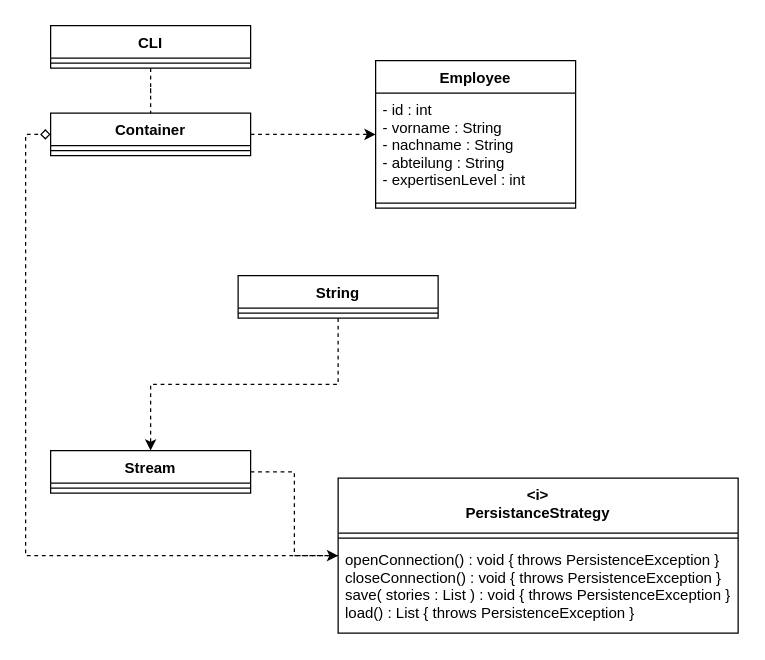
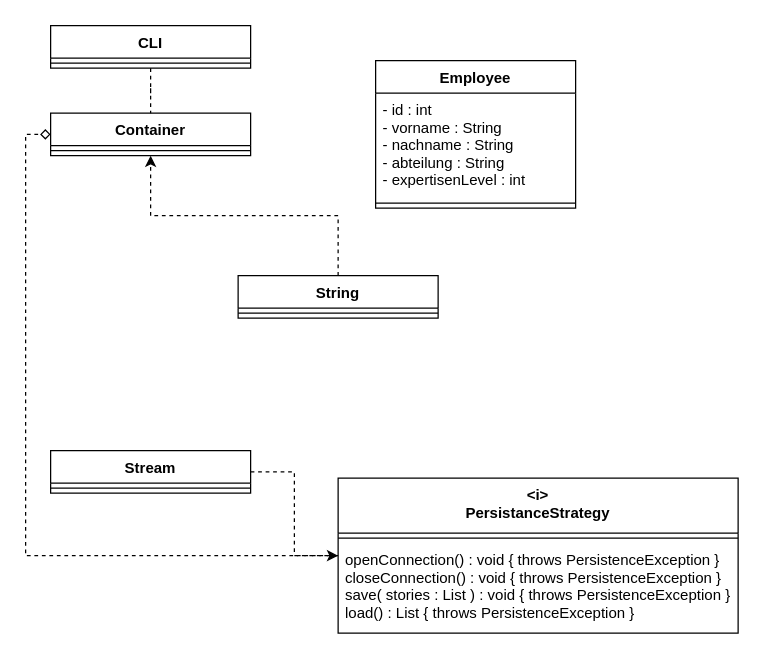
(309, 134) -> none
none -> (249, 216)
(247, 384) -> none
